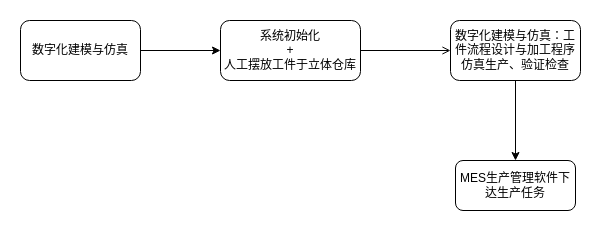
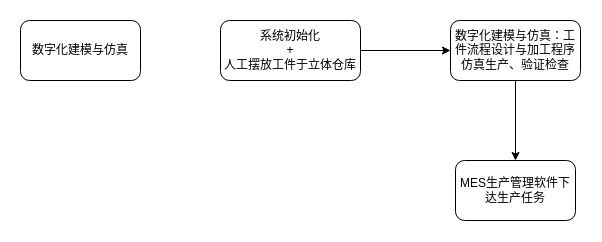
(177, 51) -> none
(444, 51) -> (442, 51)
(516, 186) -> (516, 191)
